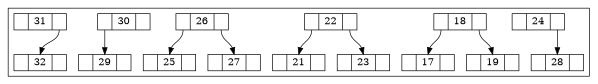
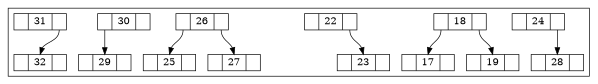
(299, 63) -> none
